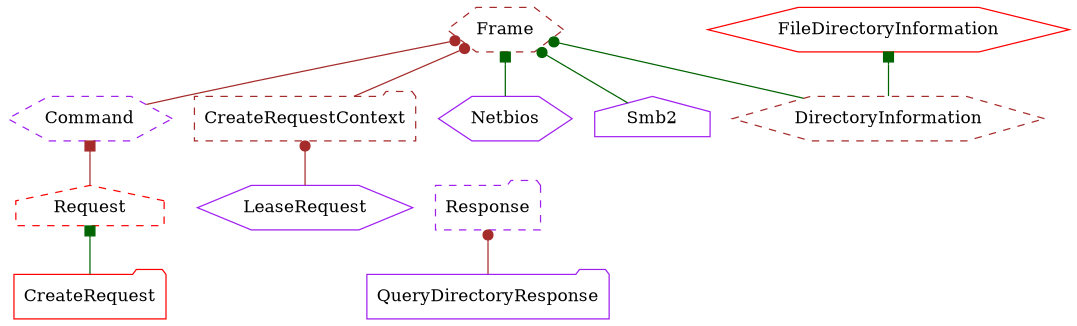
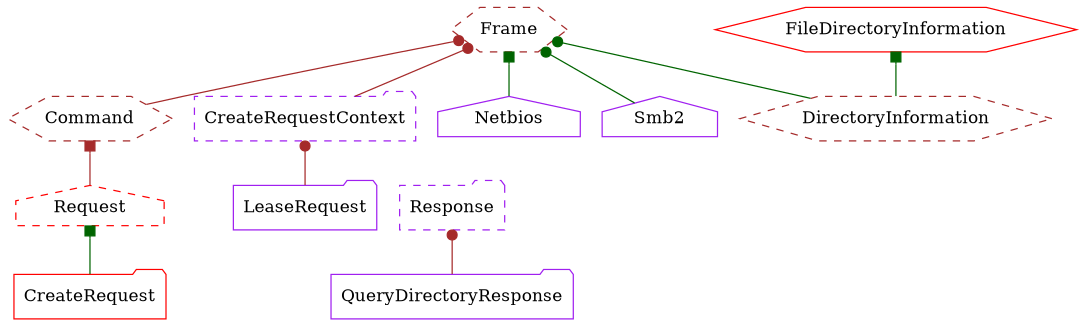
(90, 119) -> (90, 119)
(305, 119) -> (305, 119)
(505, 119) -> (509, 119)
(305, 208) -> (305, 208)
